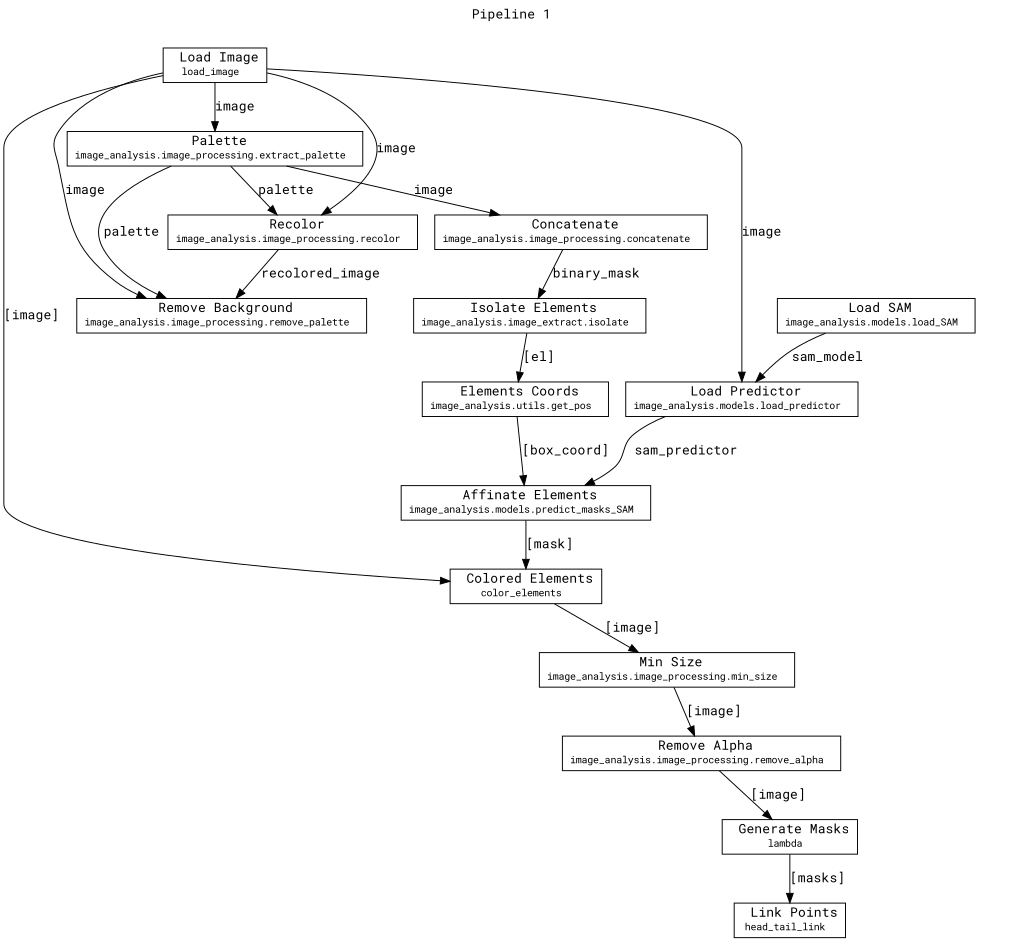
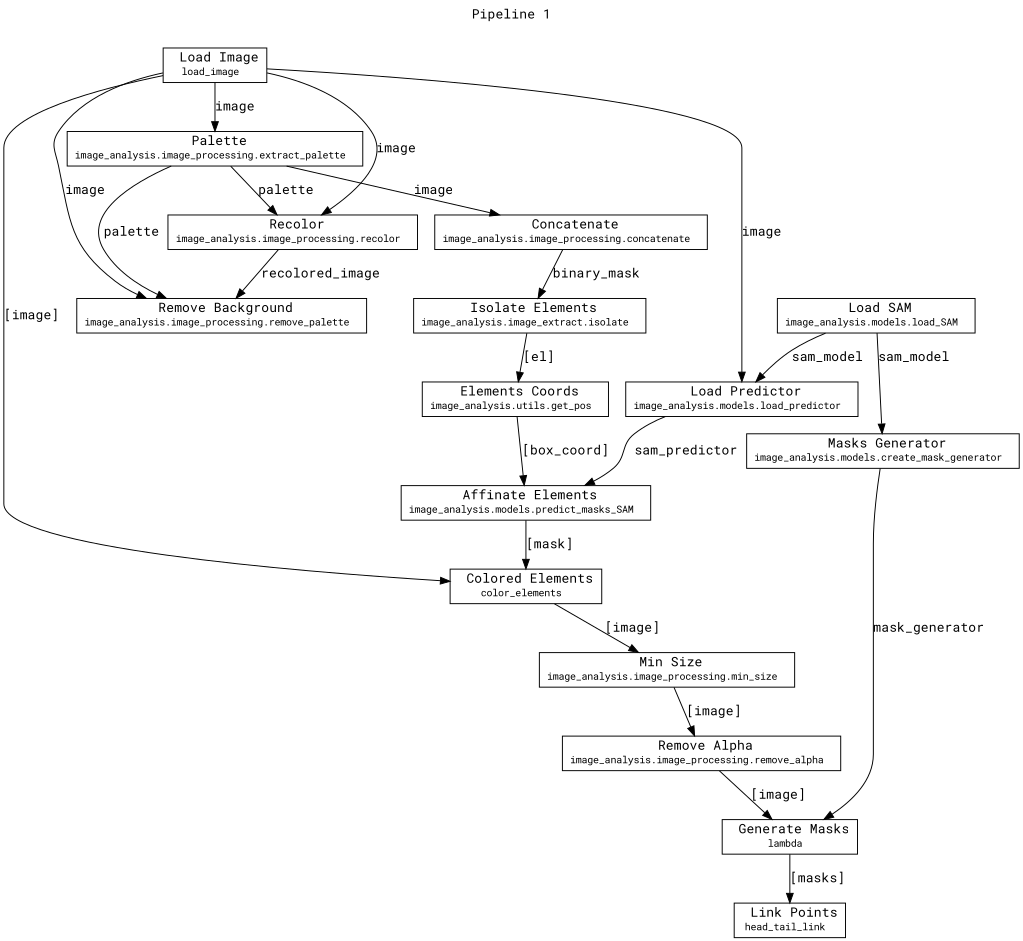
none -> (883, 451)
